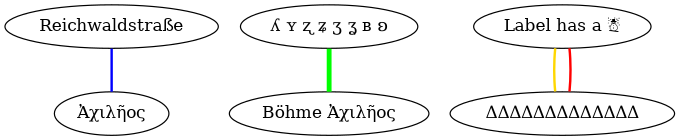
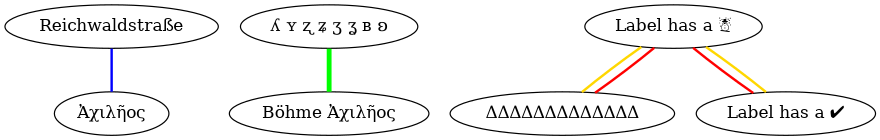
none -> (786, 114)
